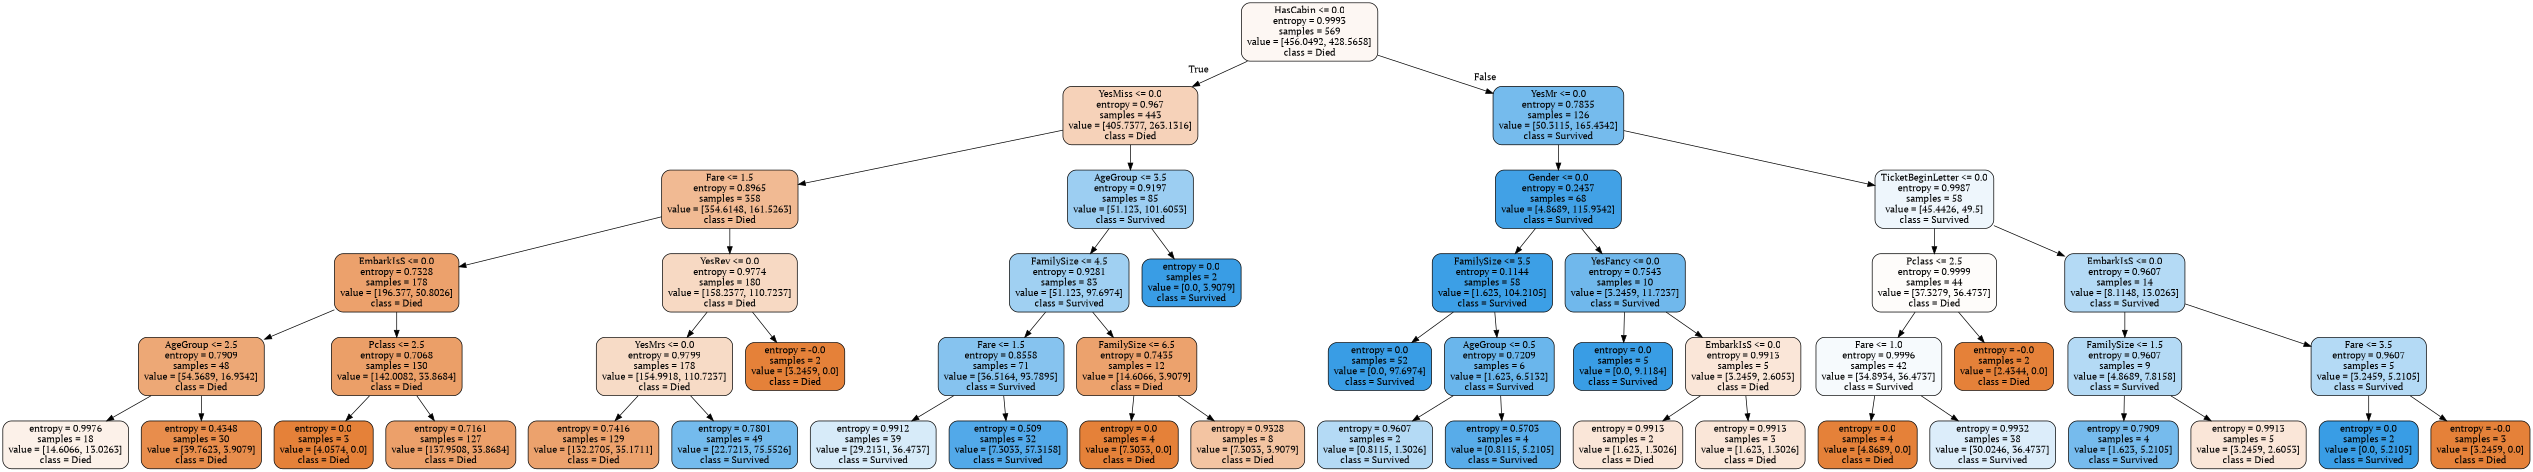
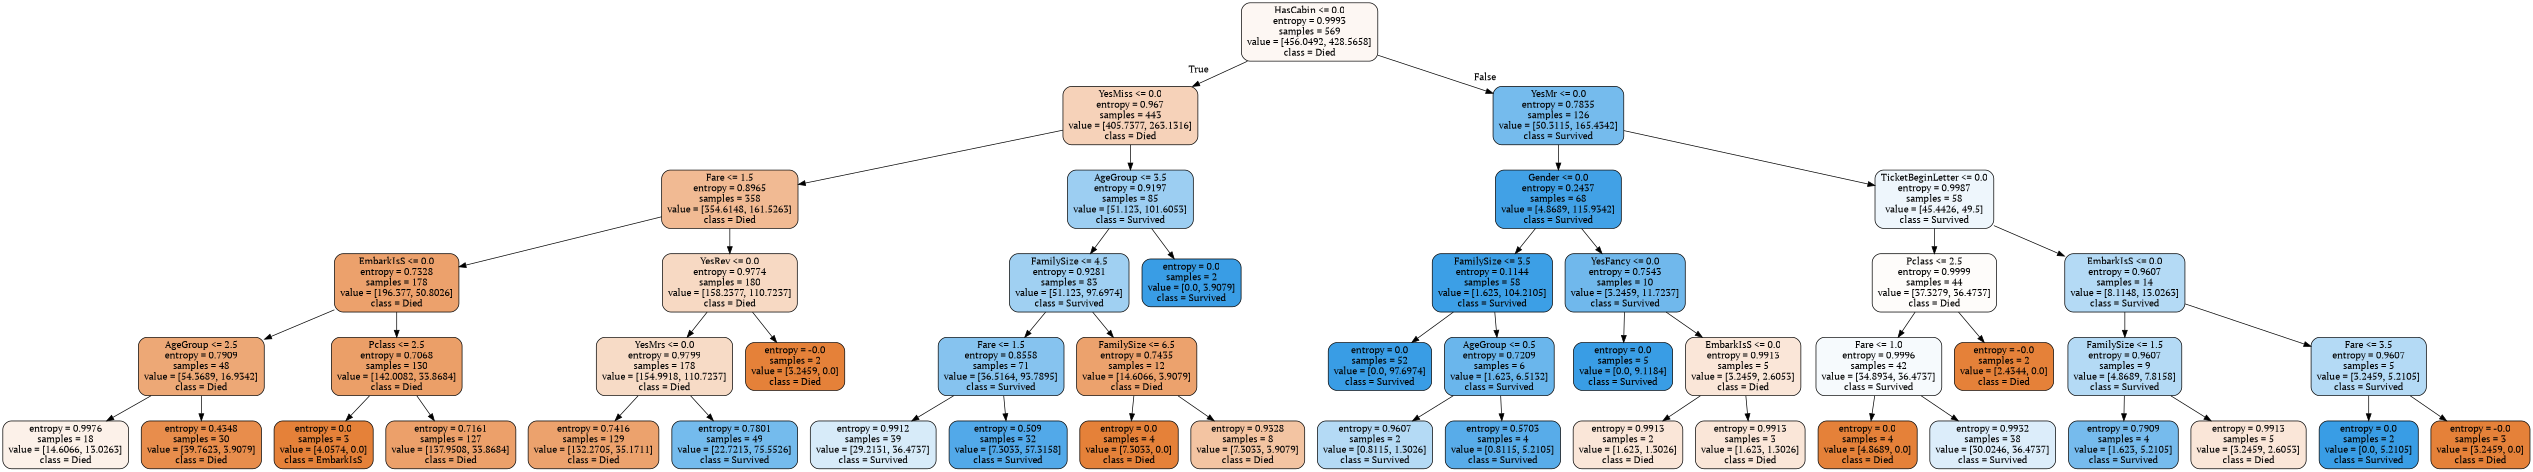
(324, 445) -> (324, 445)
